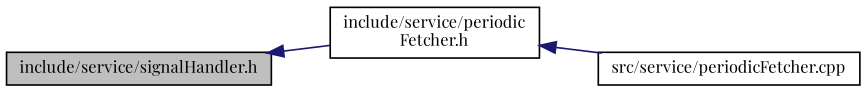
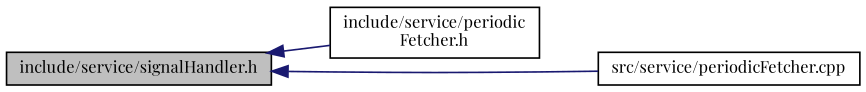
(579, 50) -> (443, 73)
